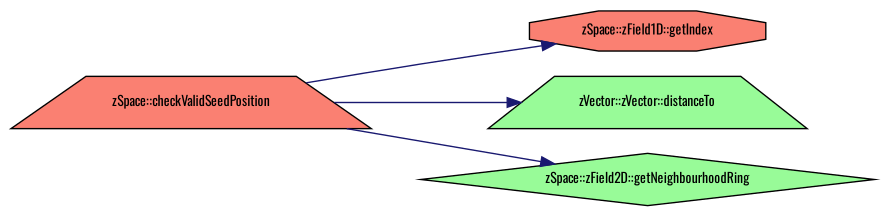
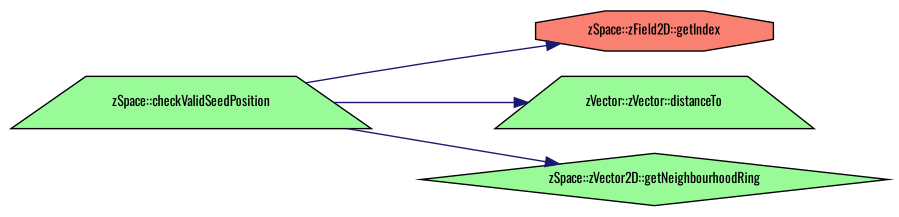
(648, 31) -> (654, 31)
(191, 102) -> (191, 102)
(648, 179) -> (654, 179)
